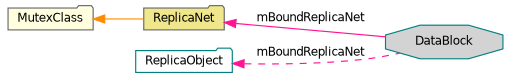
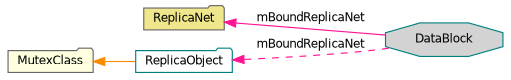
(124, 19) -> (120, 62)
